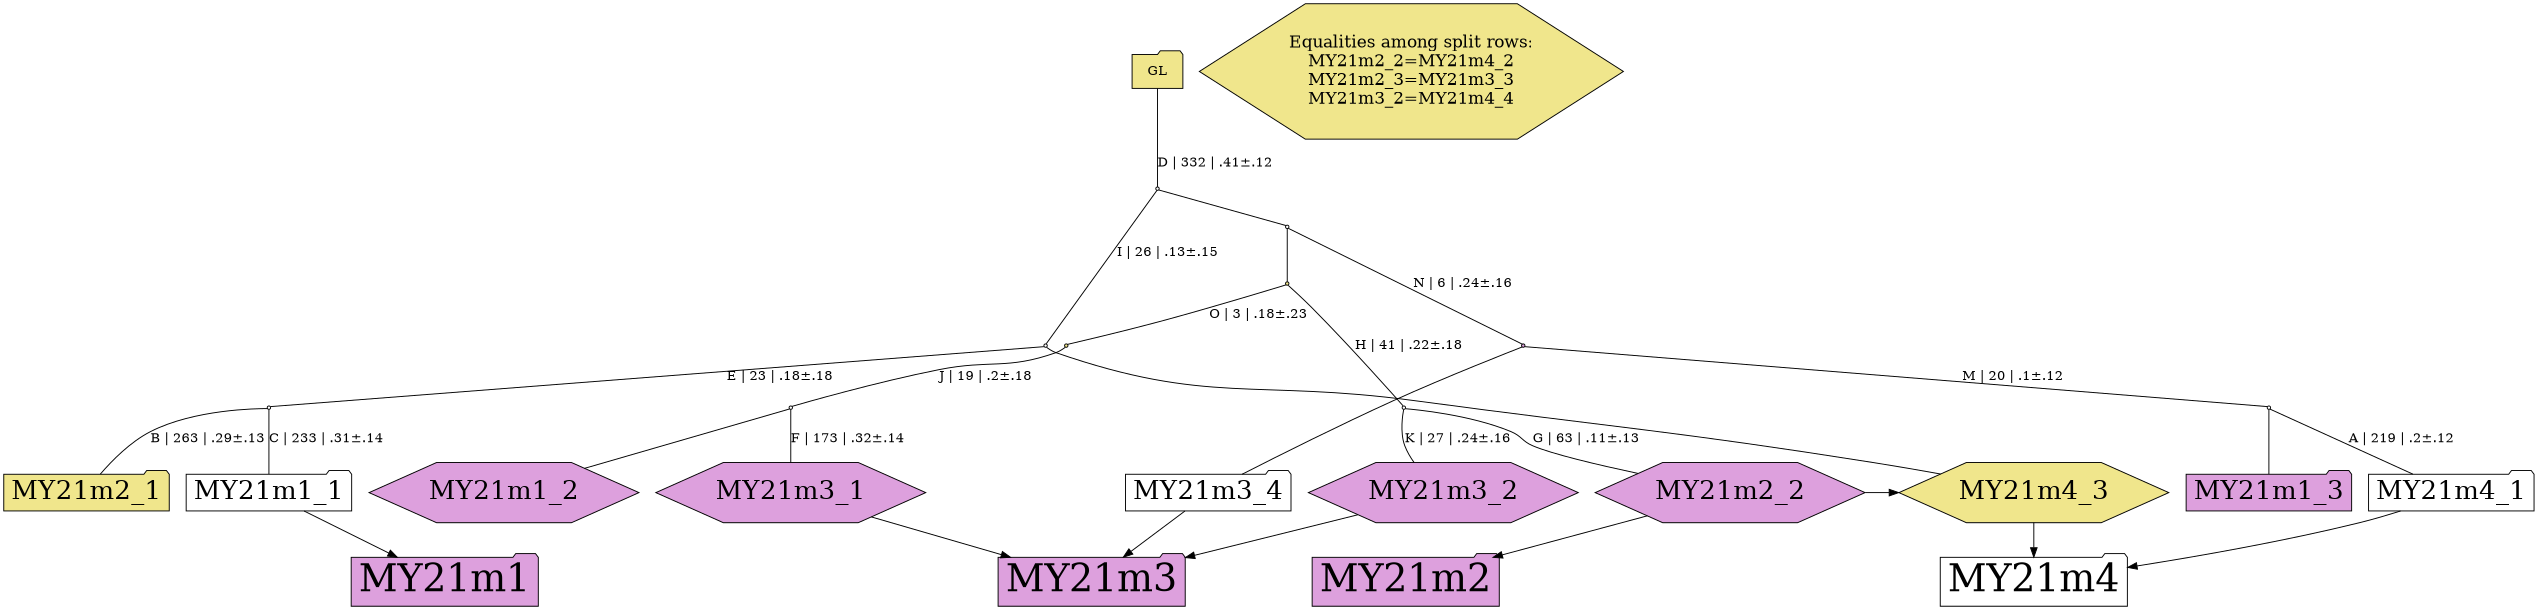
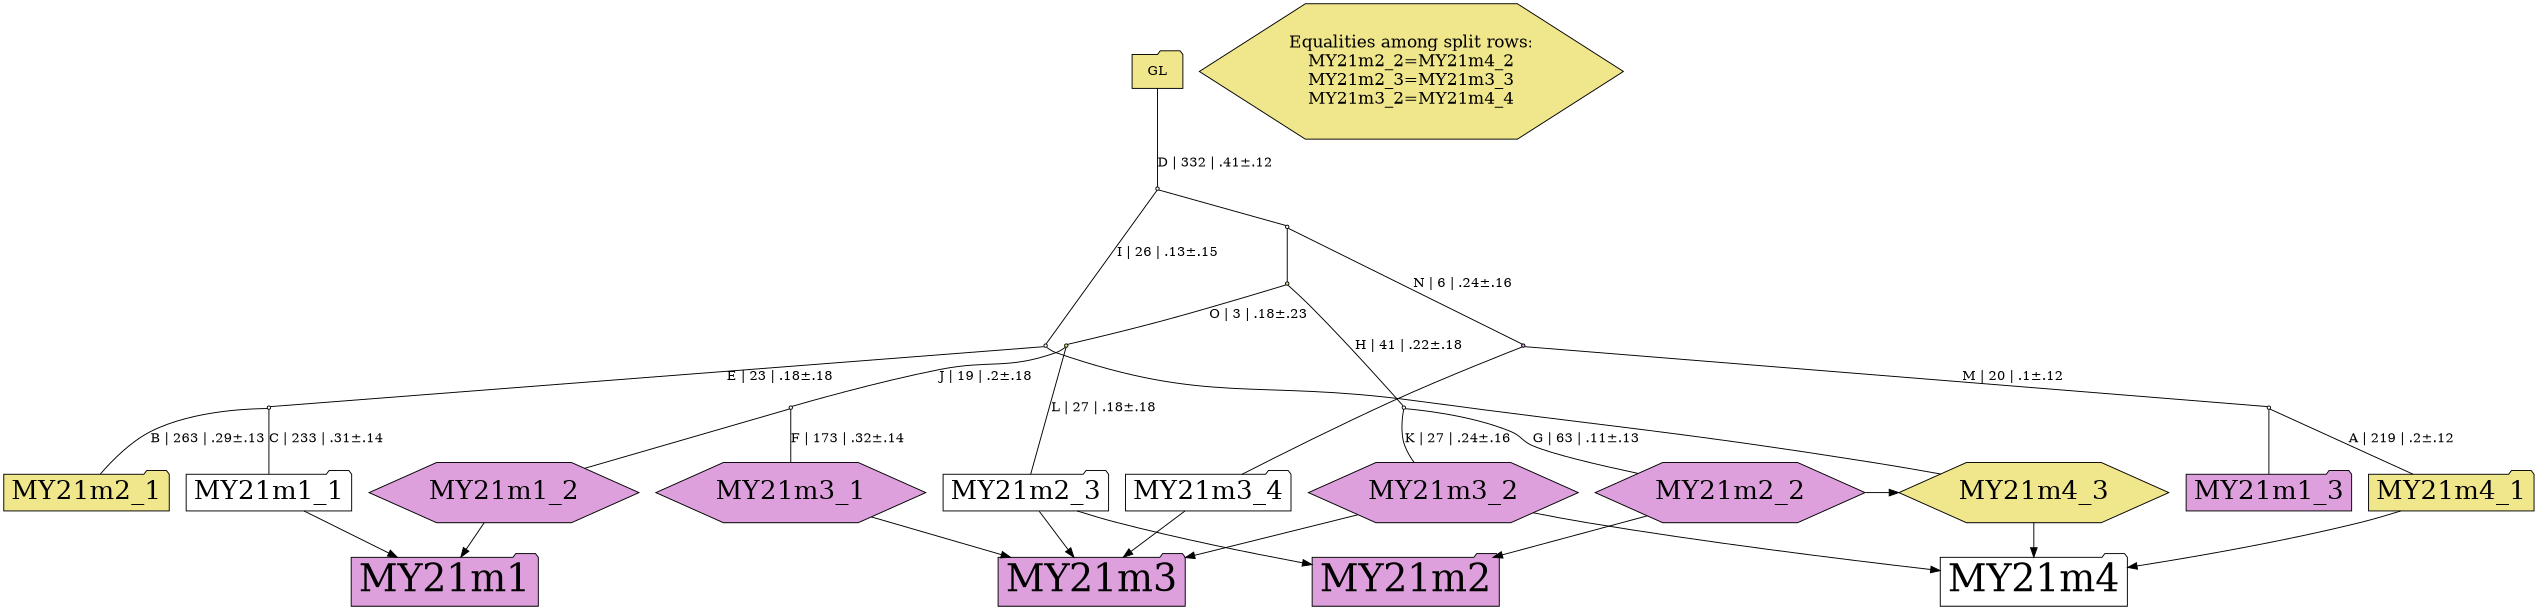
none -> (1026, 493)
(2451, 493) -> (2451, 493)
none -> (475, 536)
none -> (1731, 544)
